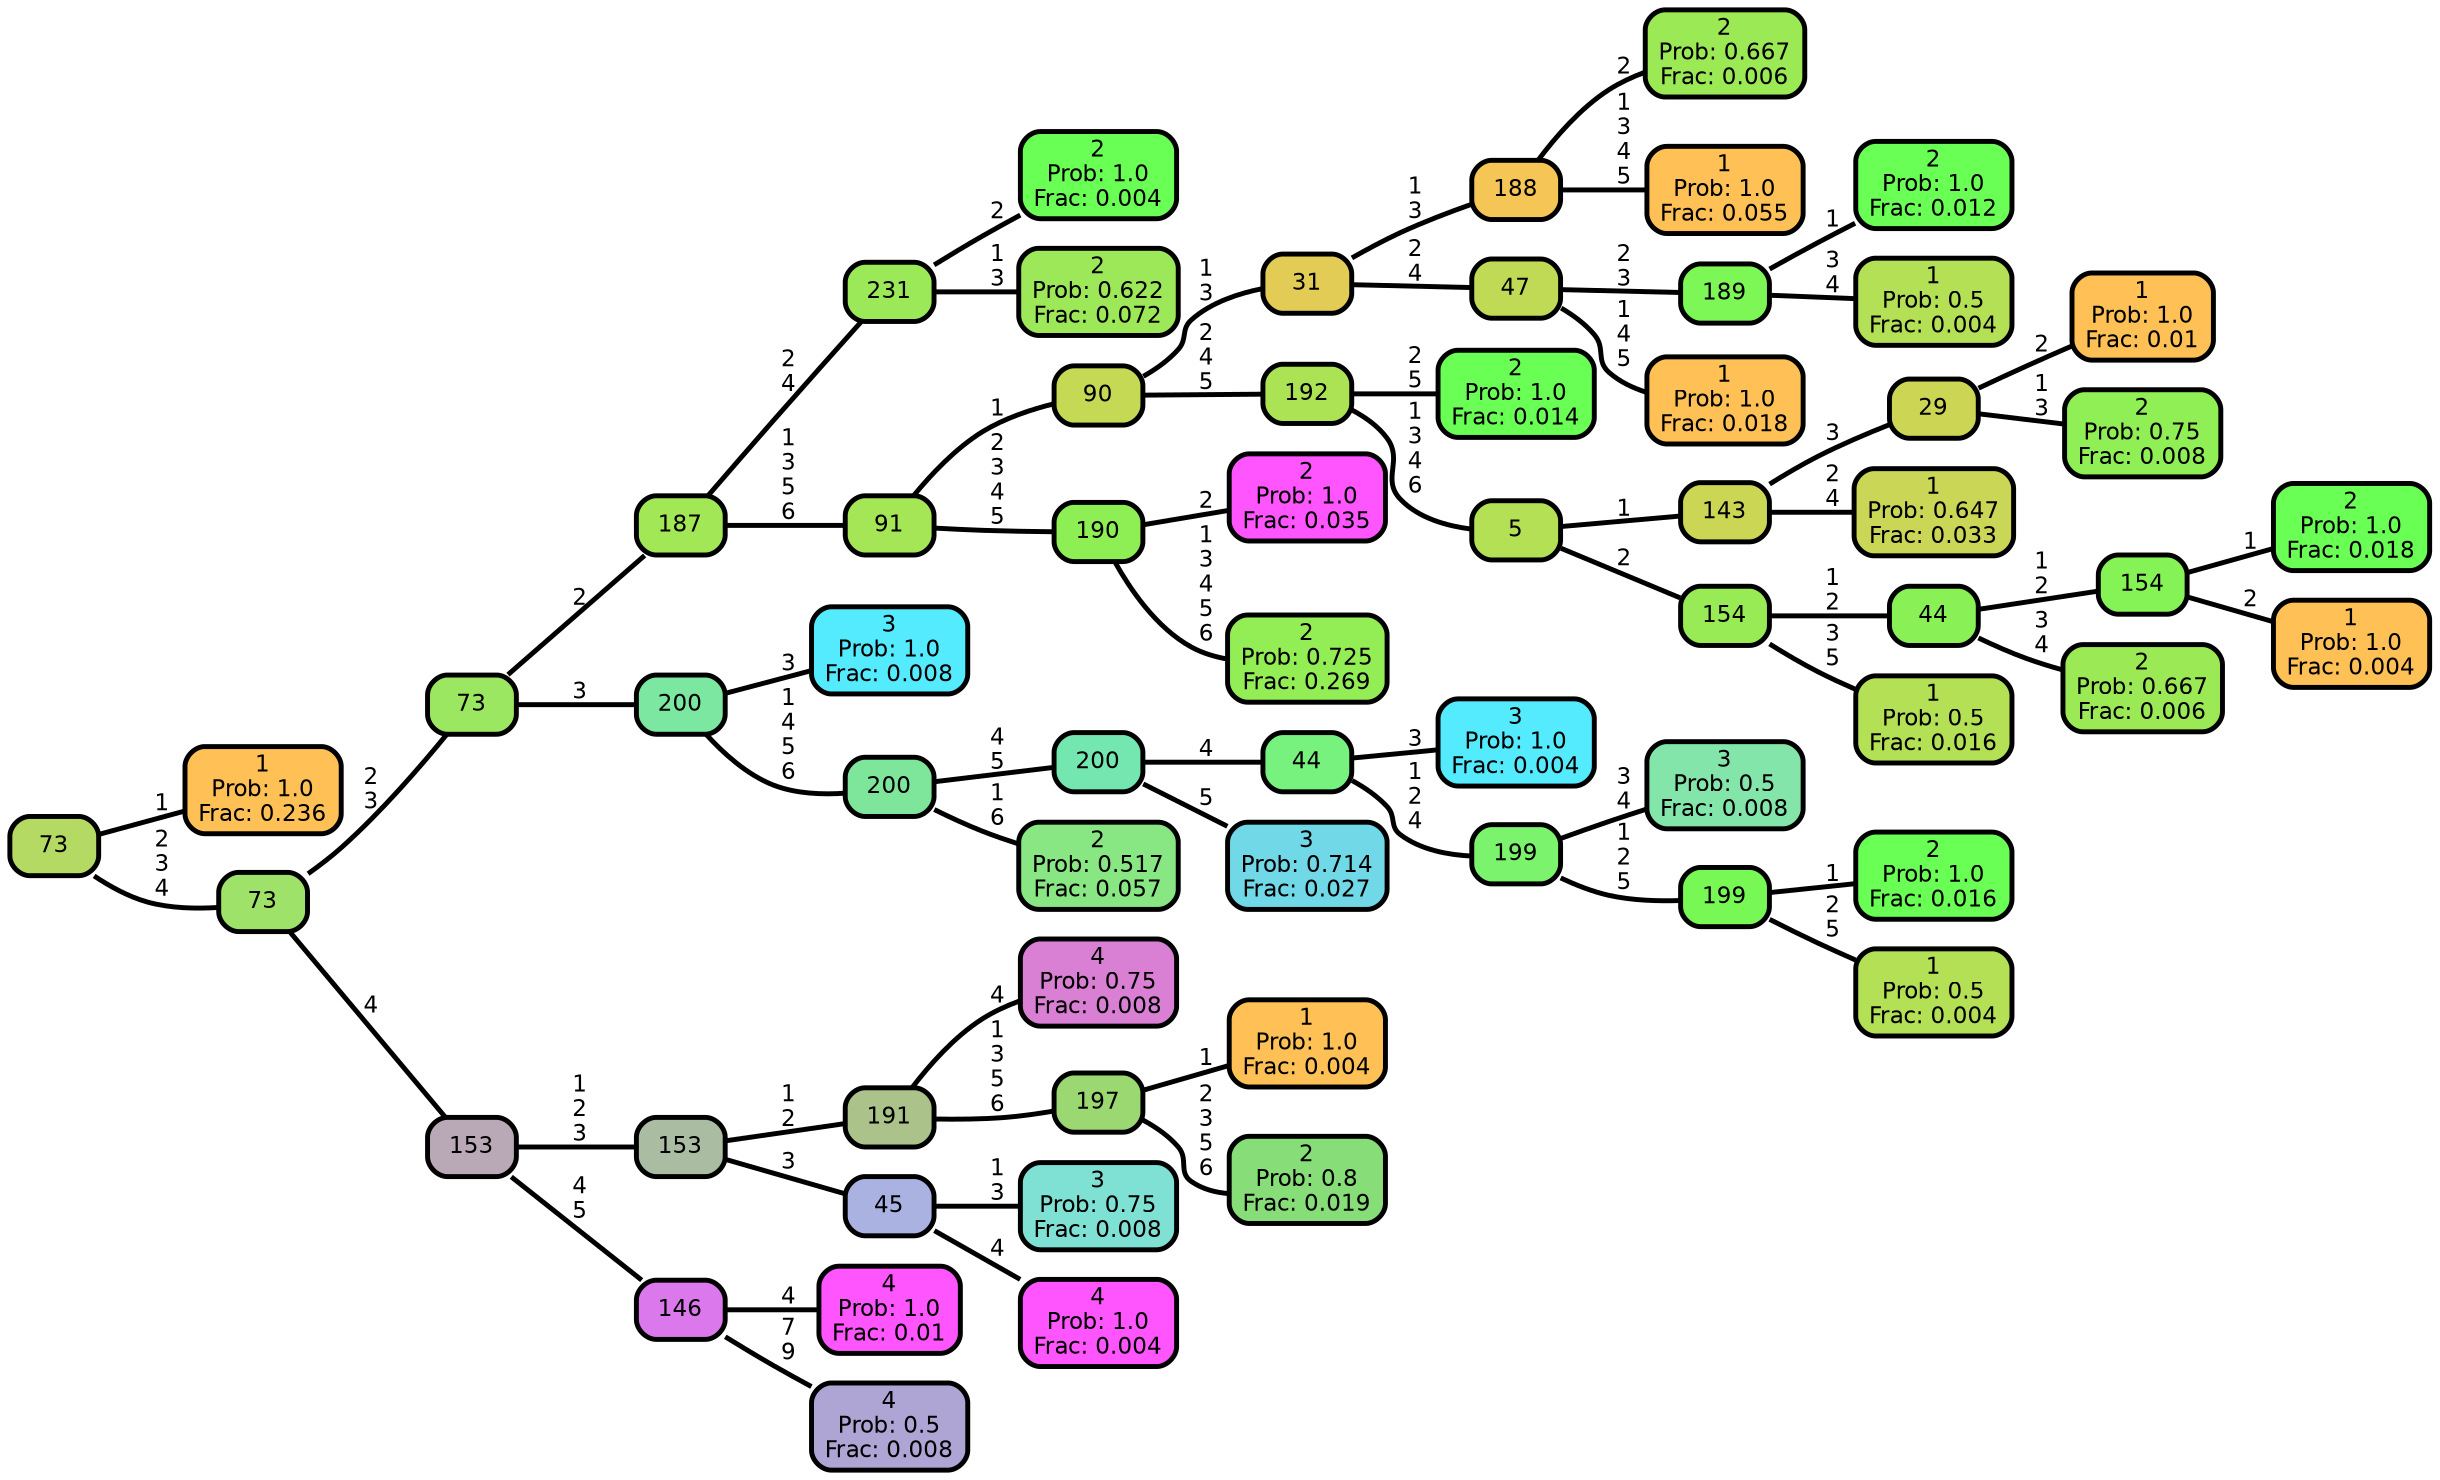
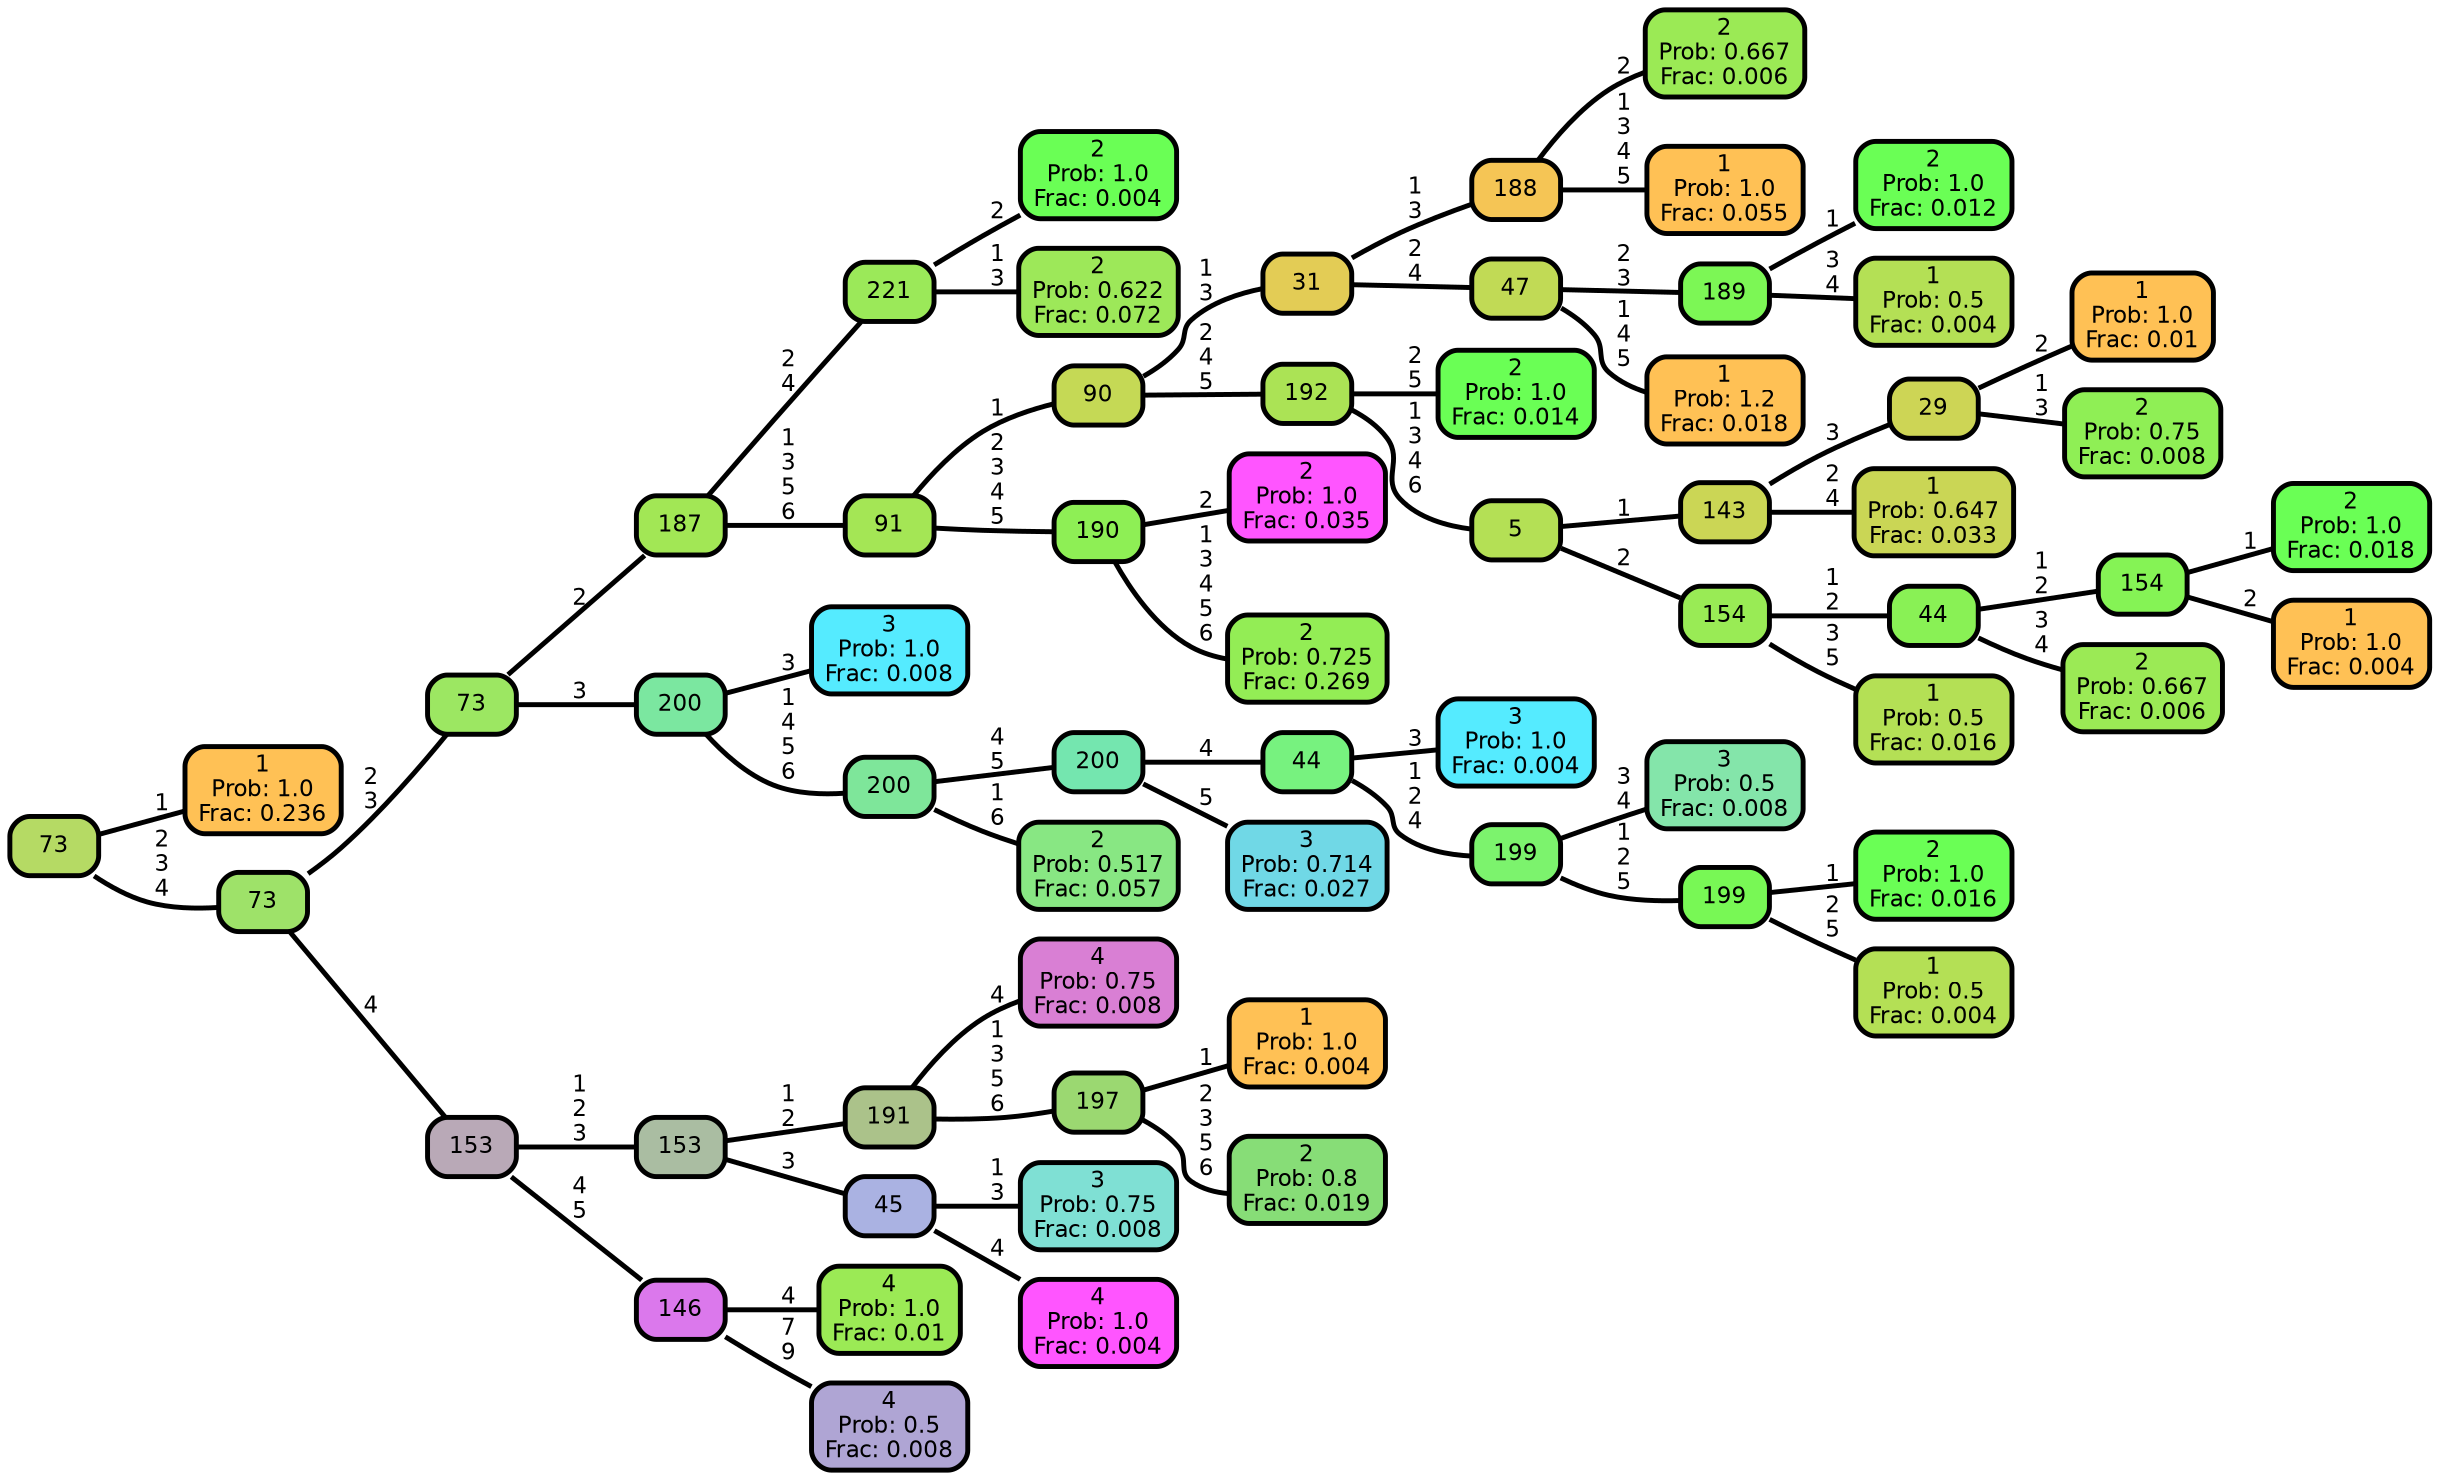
(890, 292) -> (890, 292)
(1725, 400) -> (1725, 400)
(890, 1310) -> (890, 1310)
